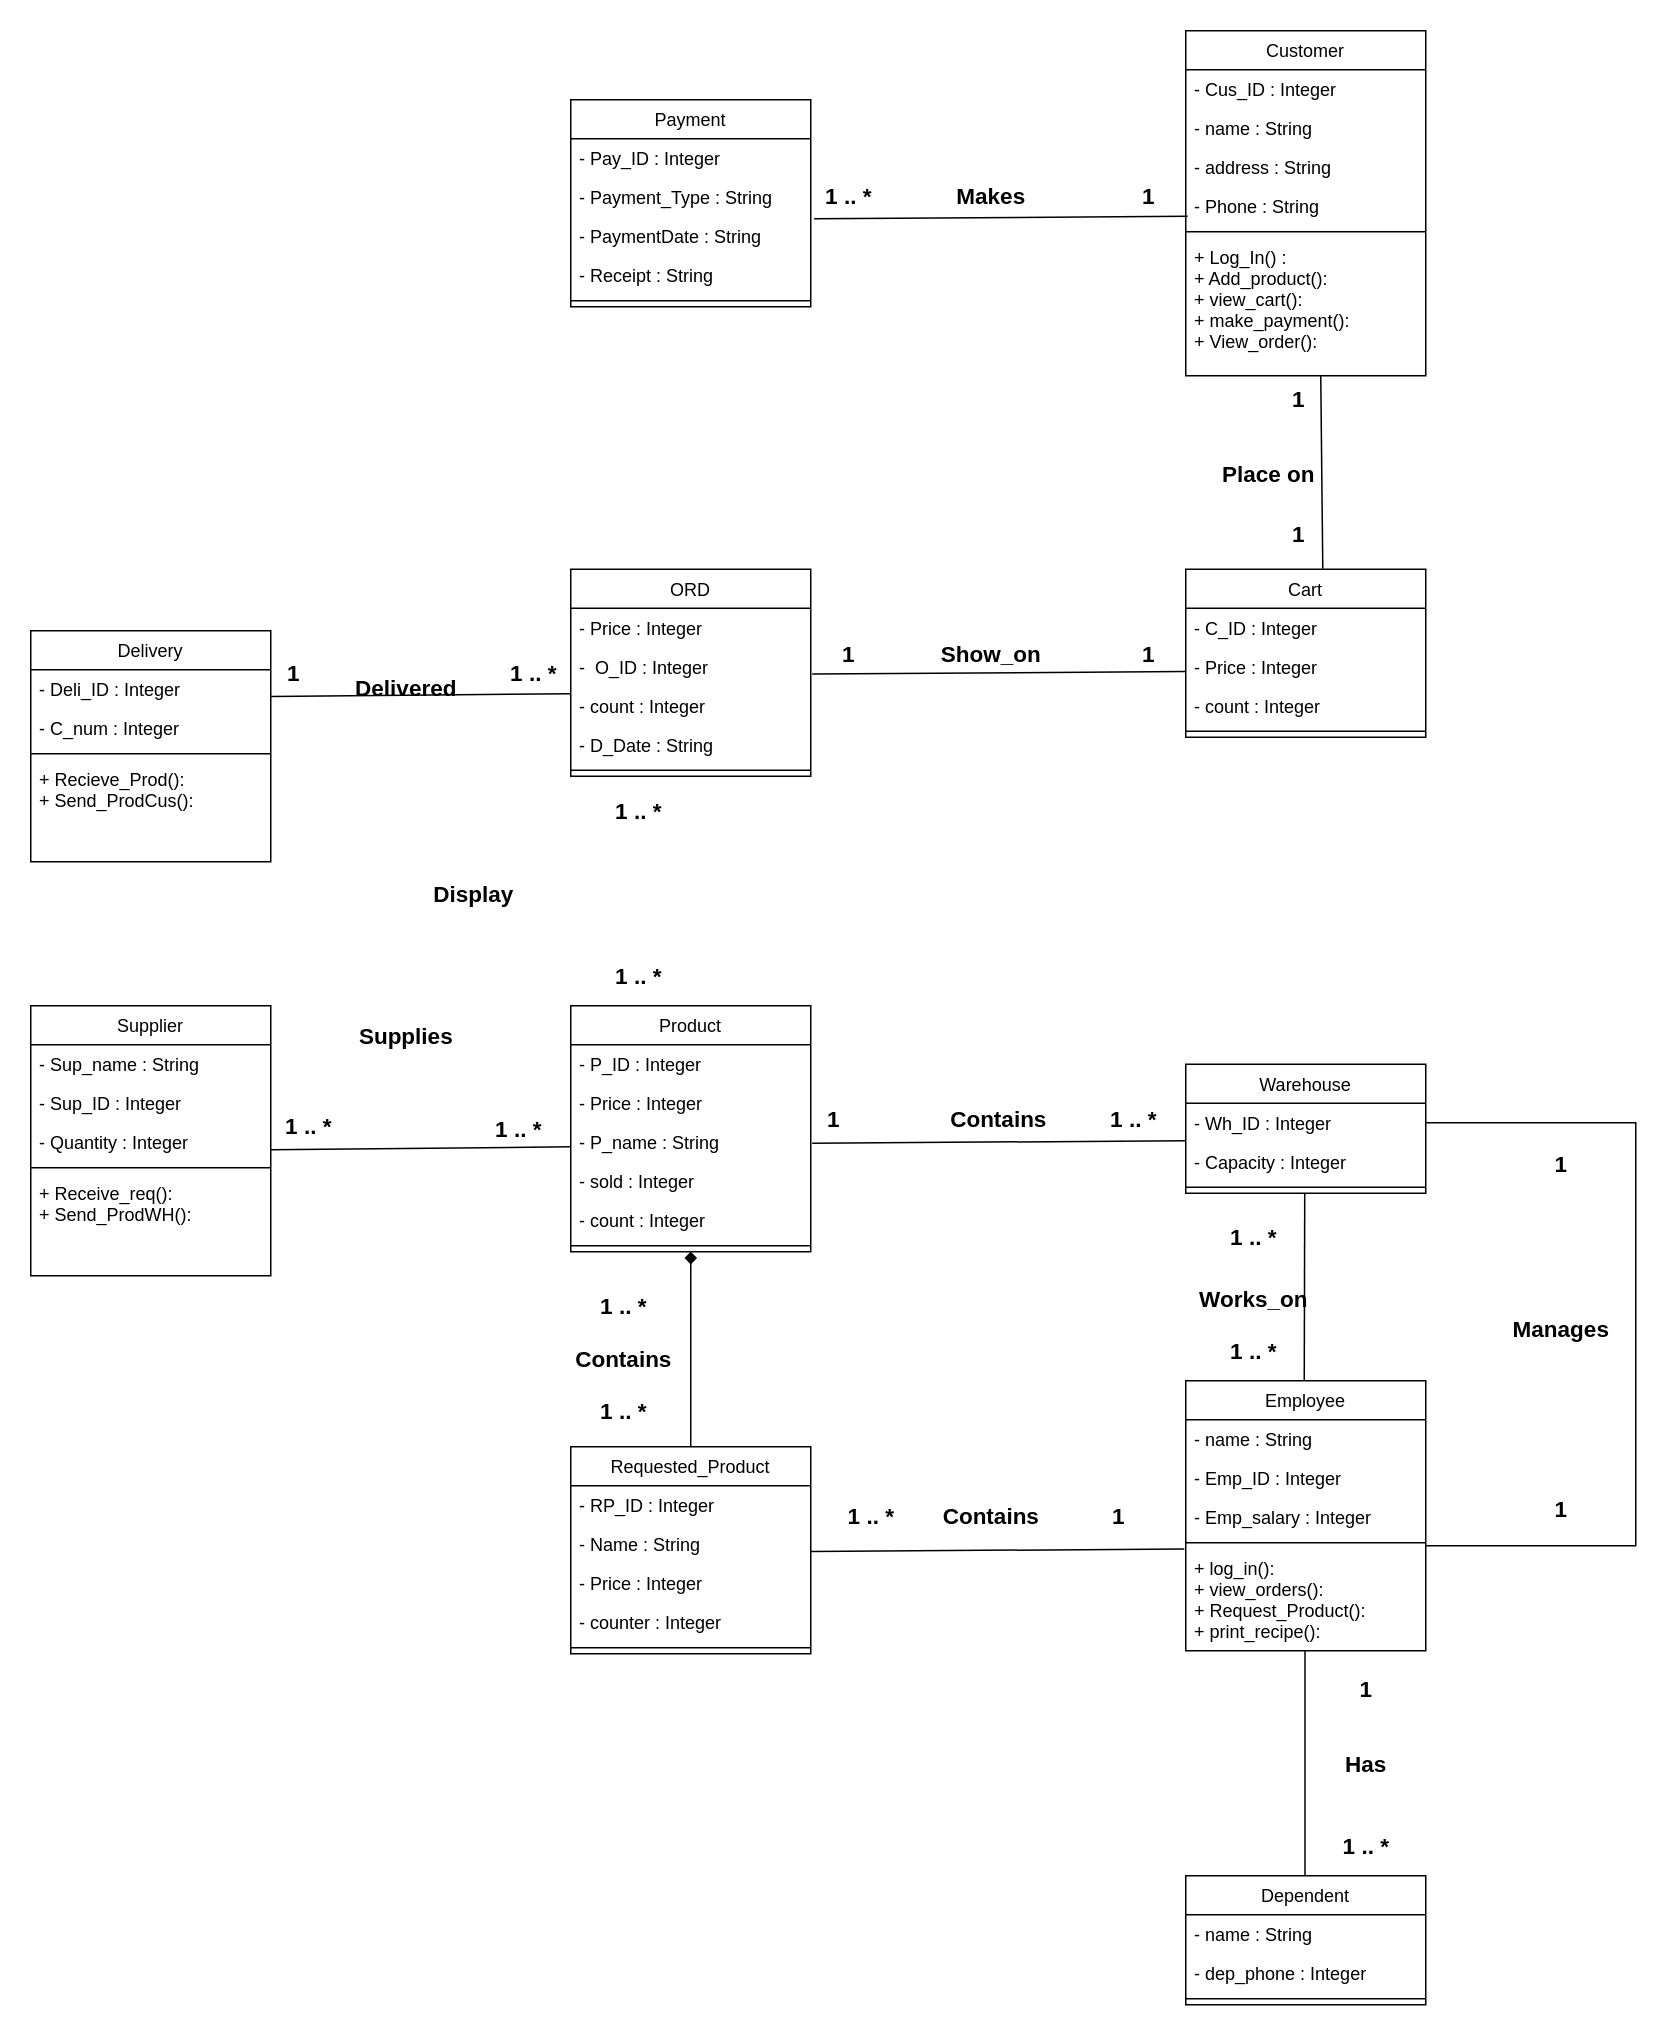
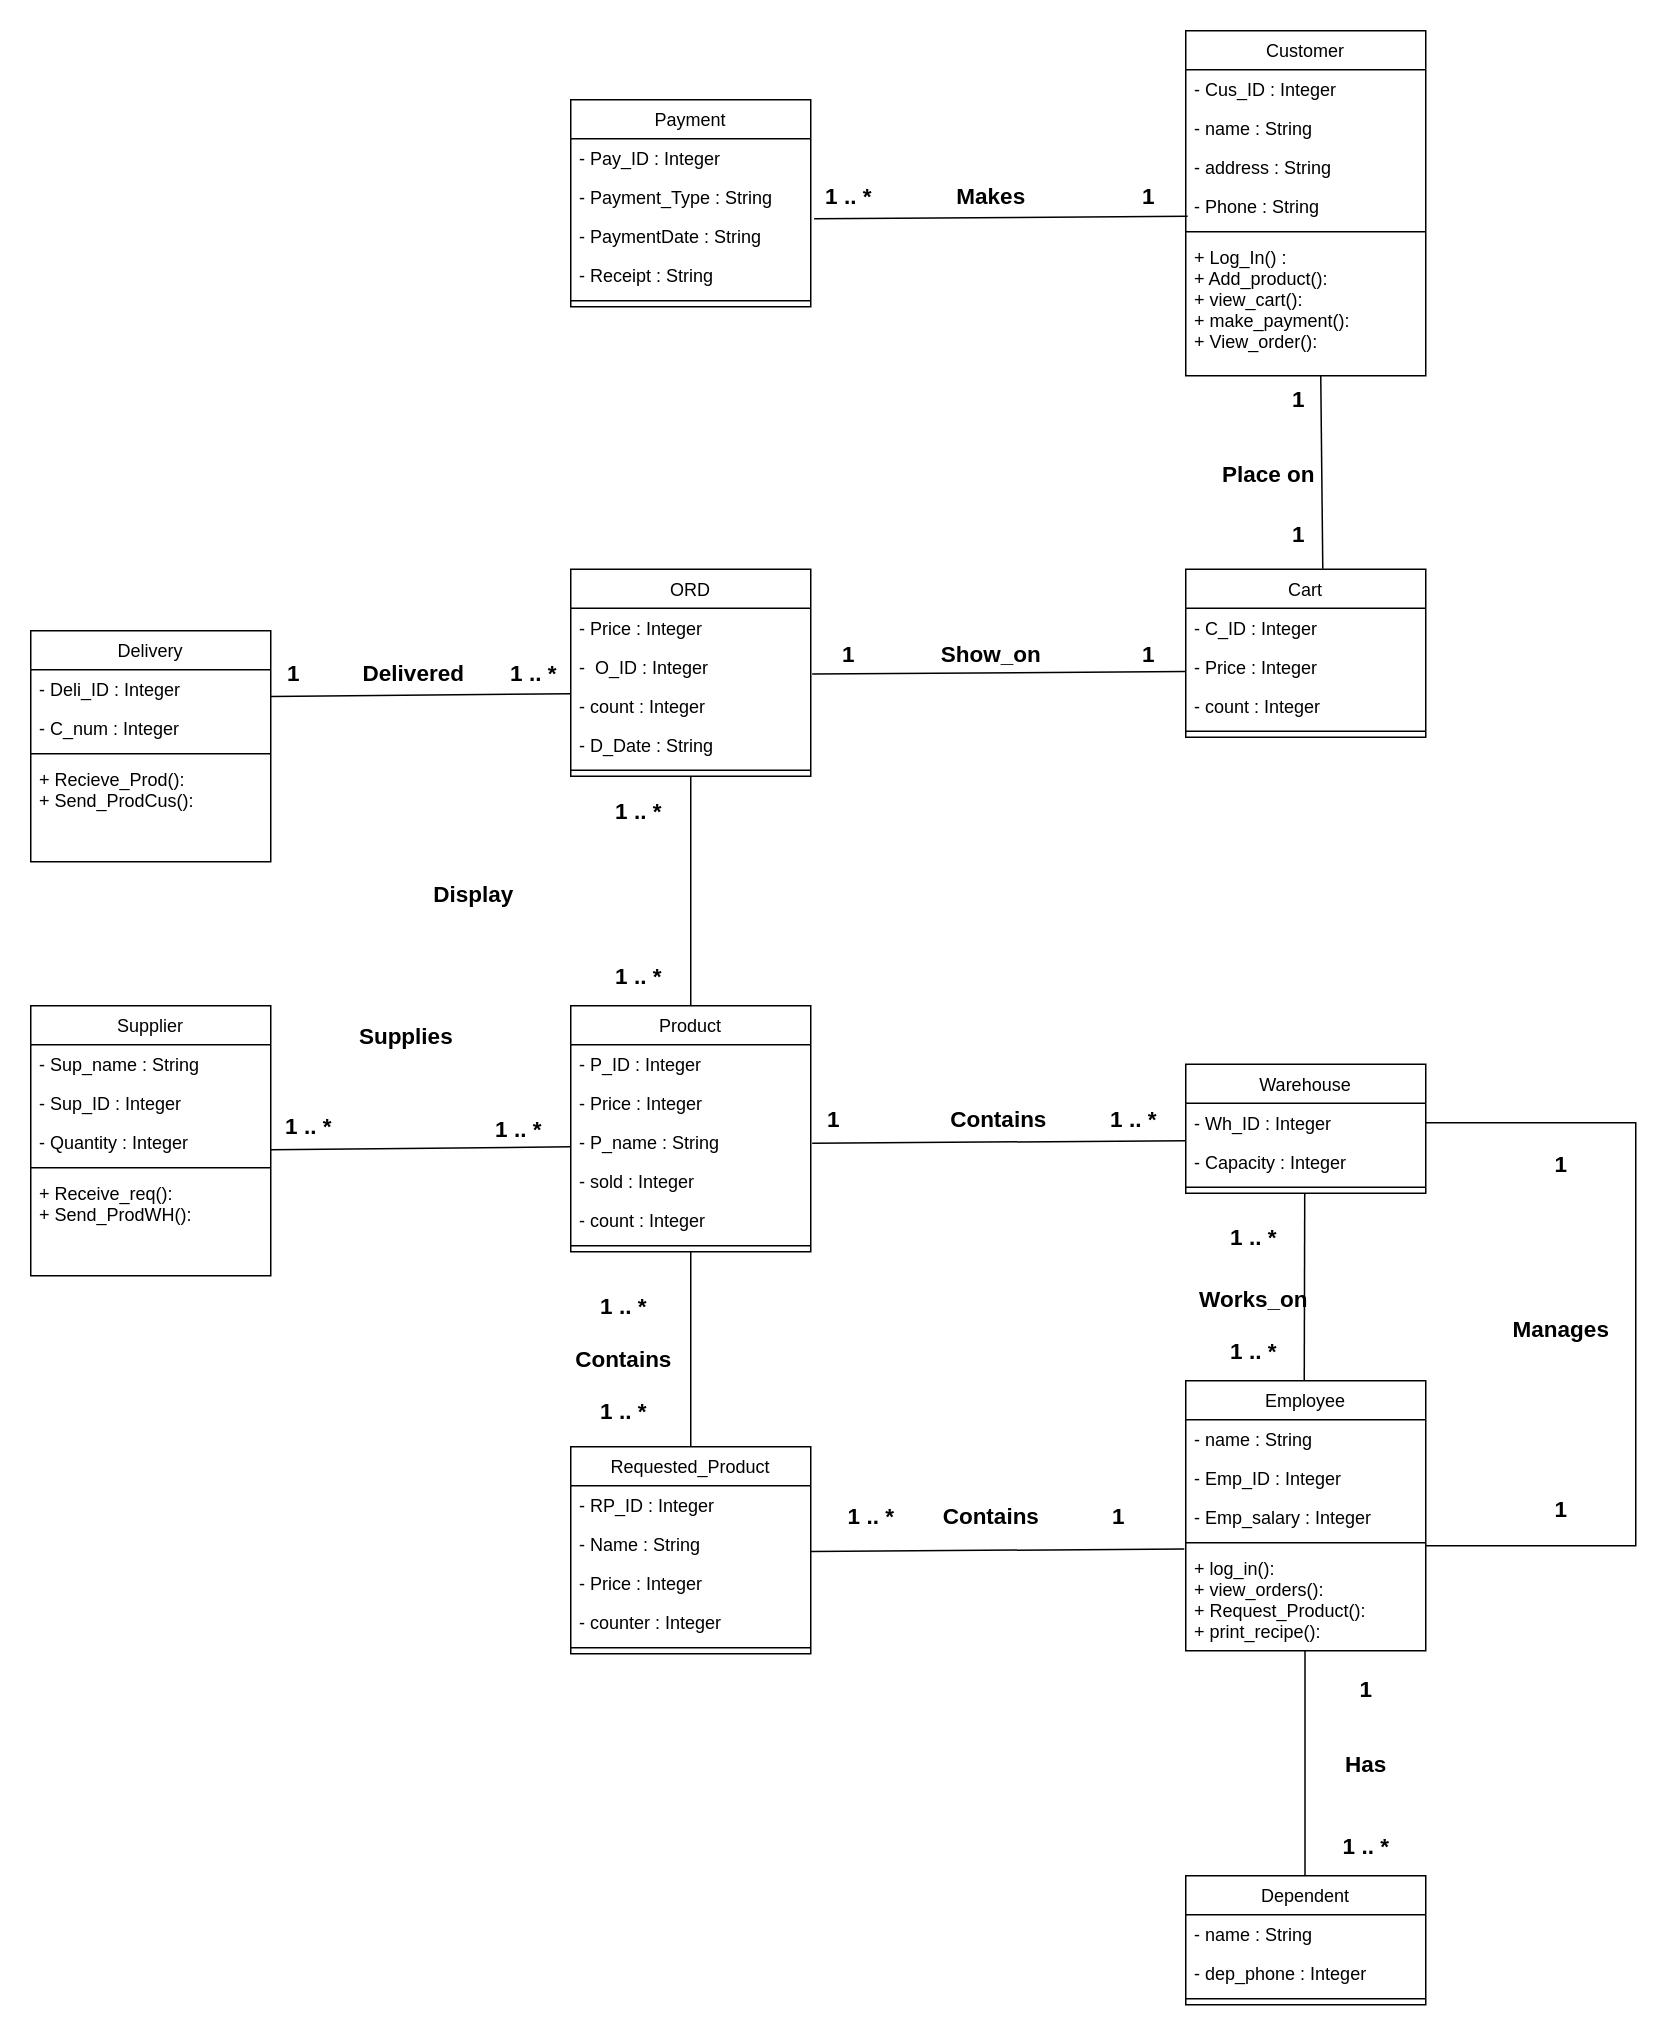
(406, 688) -> (413, 673)
none -> (691, 893)
(691, 1264) -> (691, 1259)
